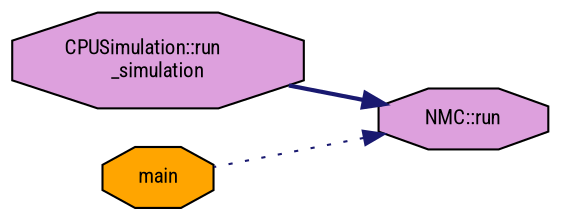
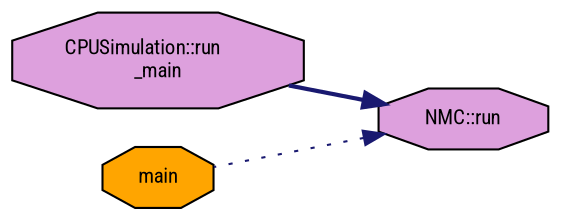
(158, 60) -> (158, 60)
